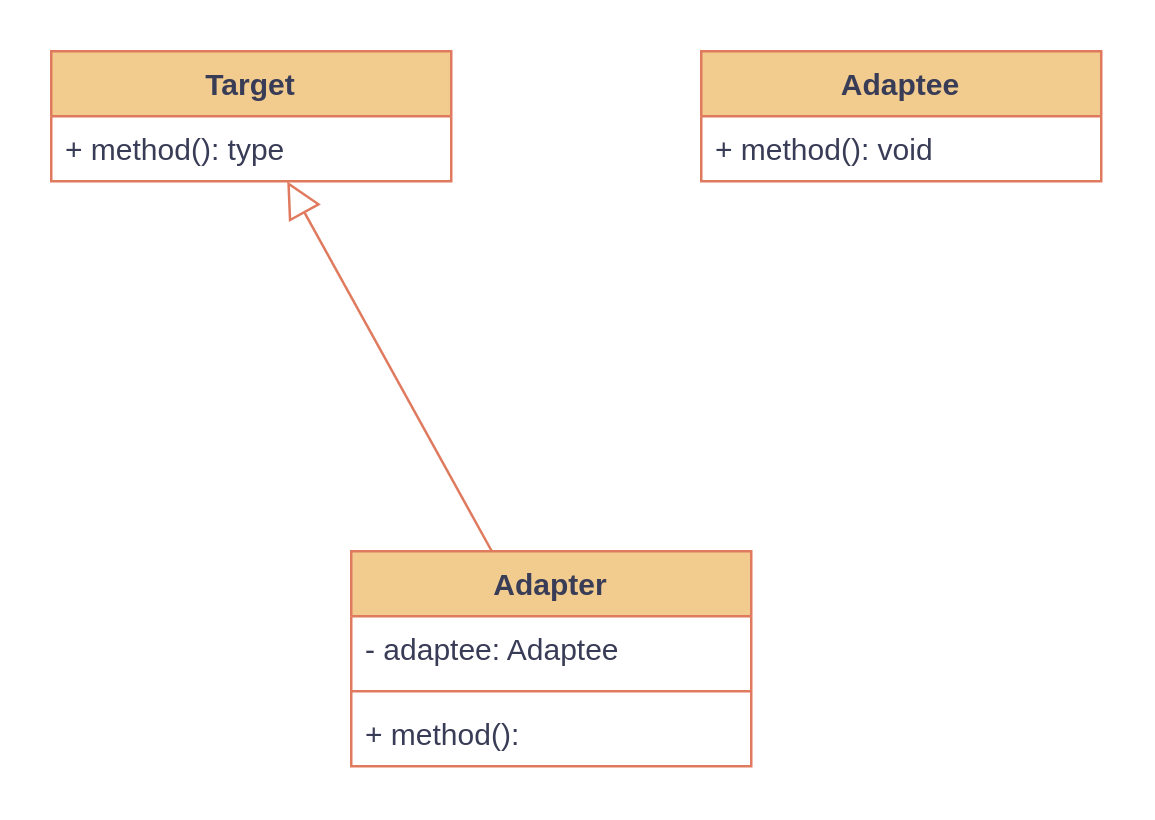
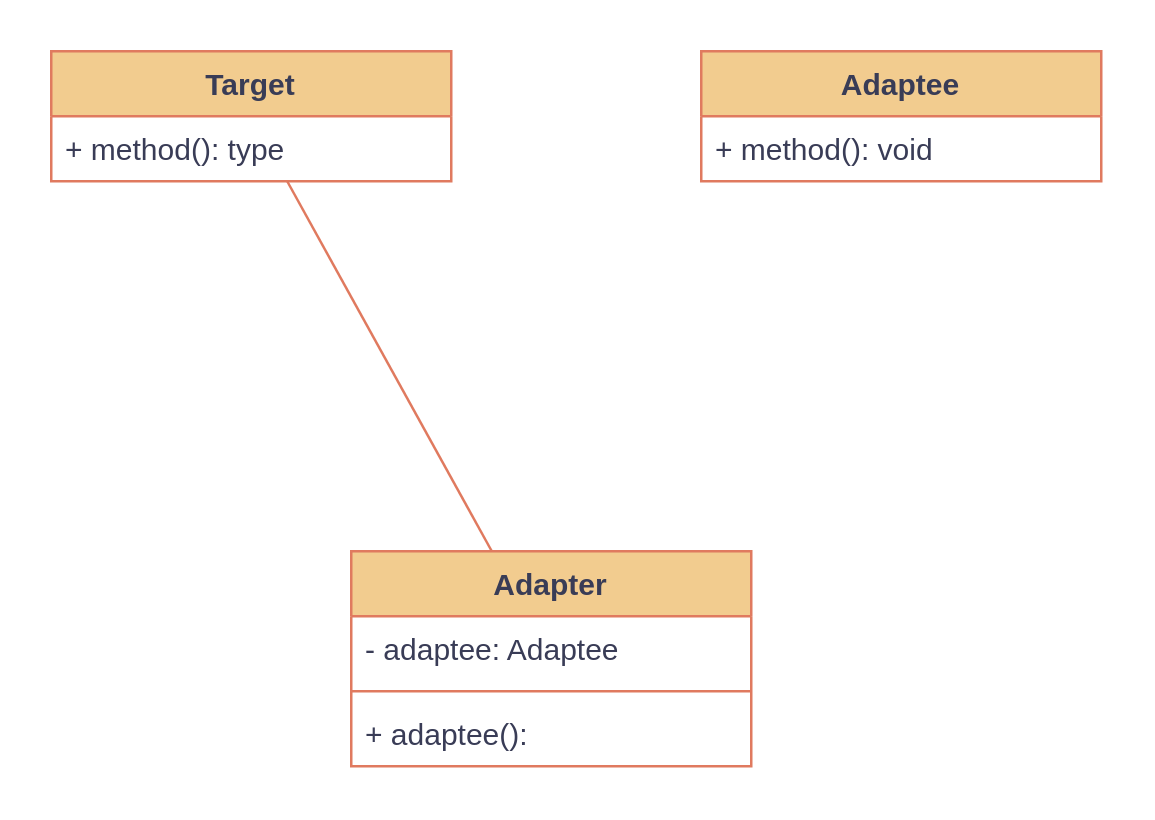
(305, 213) -> (297, 200)
(451, 737) -> (459, 737)
